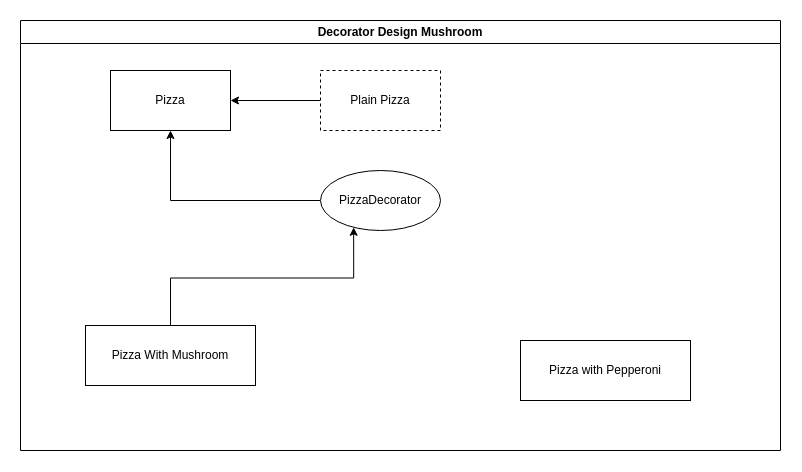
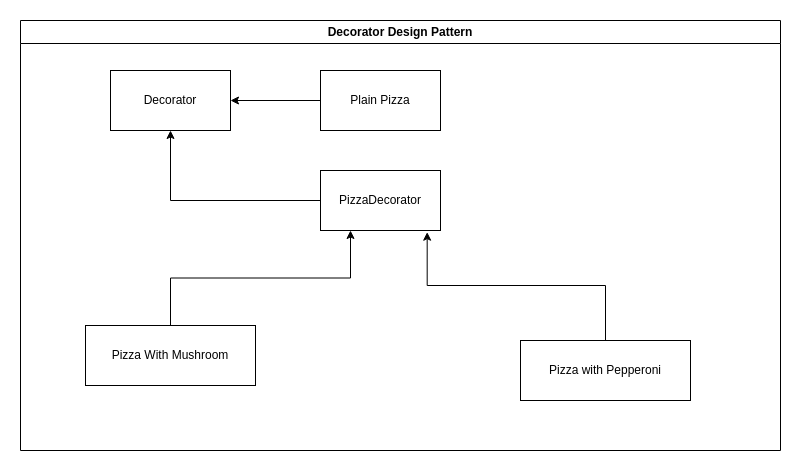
(401, 33) -> (401, 33)
(171, 101) -> (171, 101)
(381, 101) -> (381, 101)
(381, 201) -> (381, 201)
none -> (521, 286)
